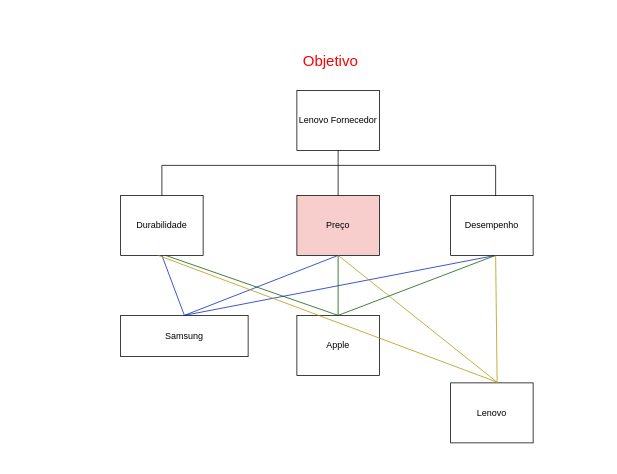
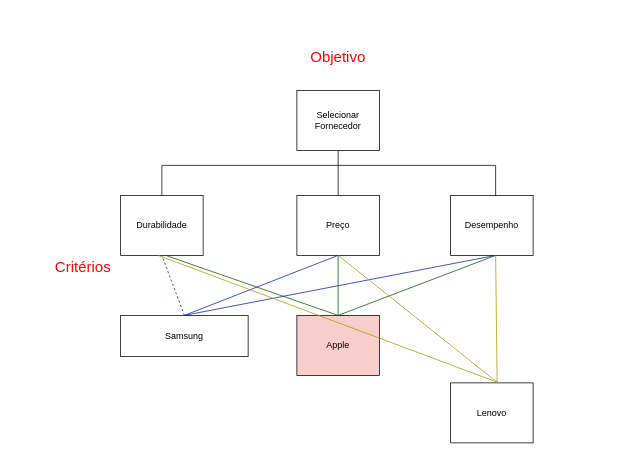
(330, 60) -> (338, 57)
(338, 120) -> (338, 120)
(338, 225) -> (338, 225)
none -> (83, 267)
(173, 284) -> (173, 284)
(338, 345) -> (338, 345)
